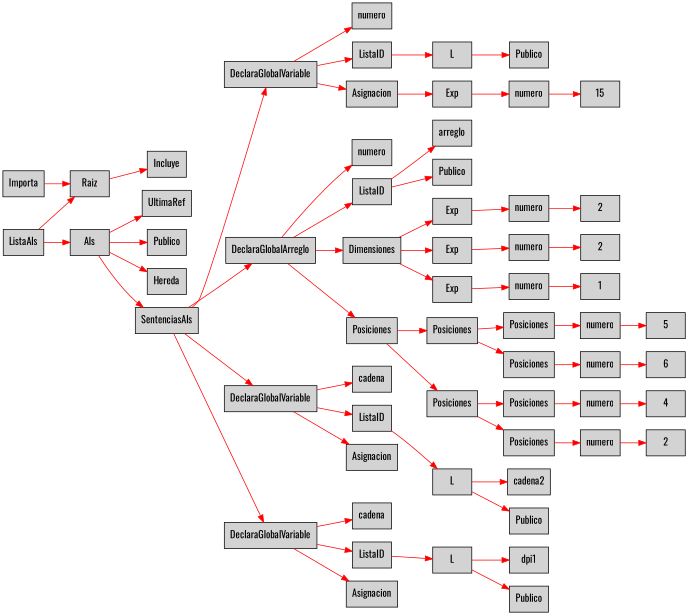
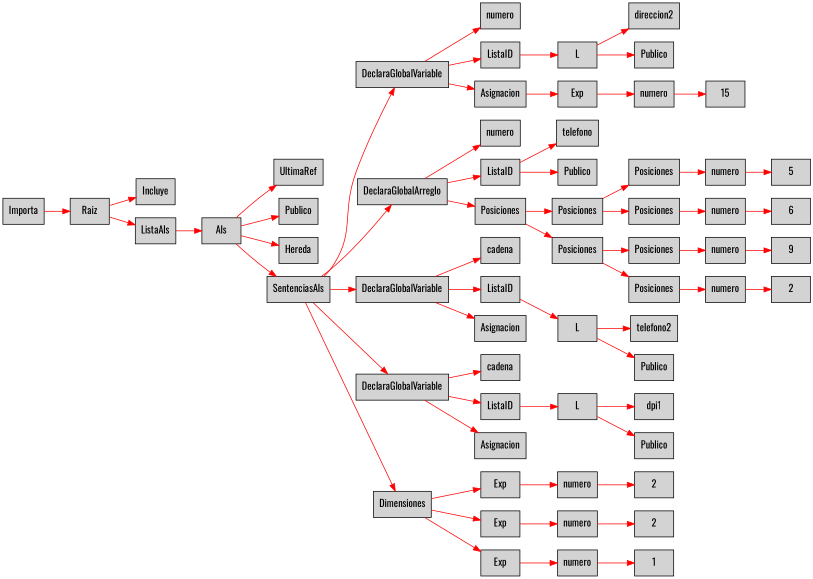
none -> (654, 16)
(452, 133) -> (577, 133)
(54, 215) -> (119, 220)
(326, 250) -> (349, 394)
(666, 404) -> (791, 250)
(529, 482) -> (654, 329)
